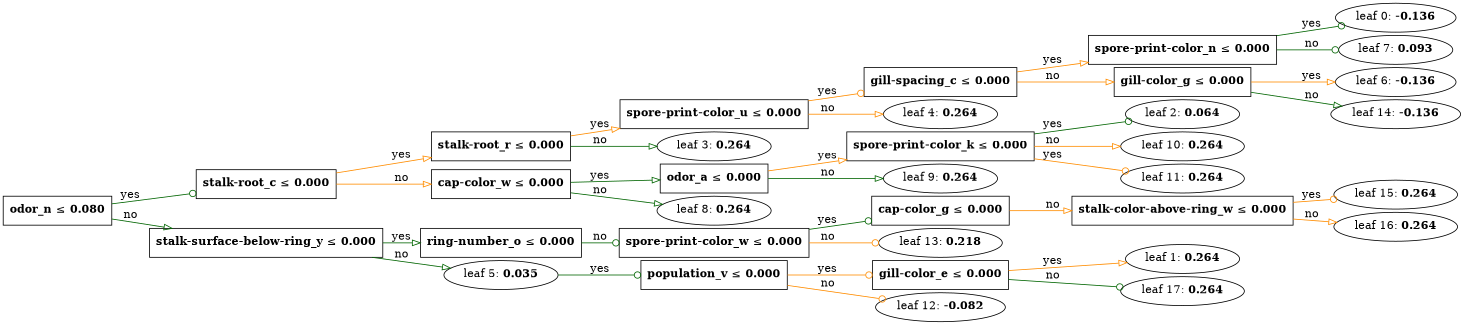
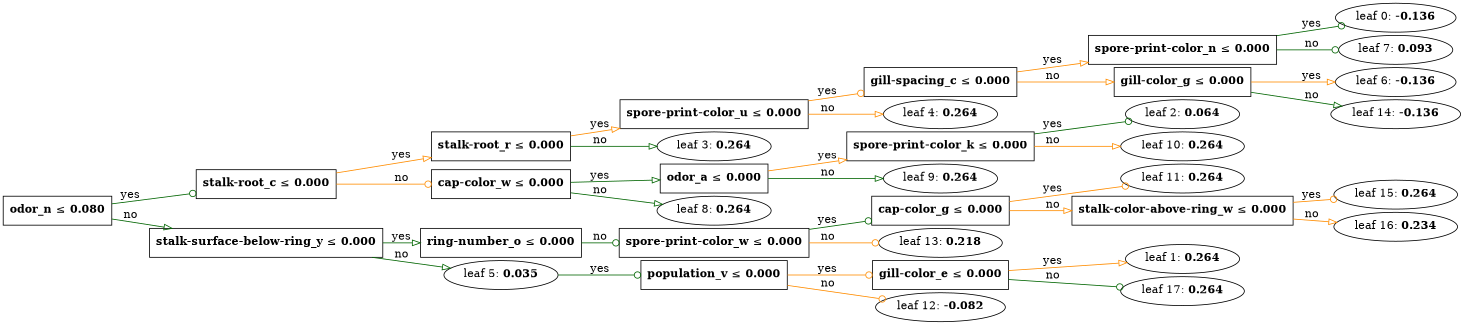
(1078, 165) -> (1066, 194)
(380, 184) -> (380, 184)
(1419, 226) -> (1419, 226)
